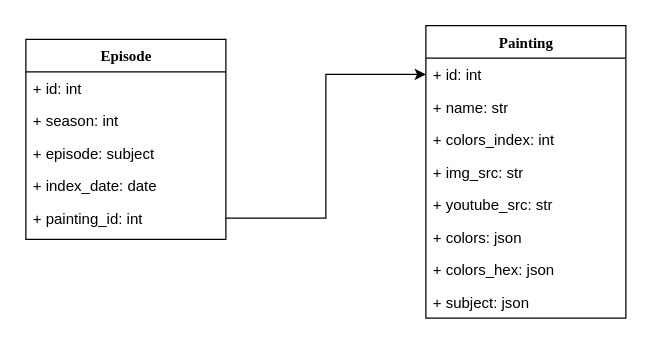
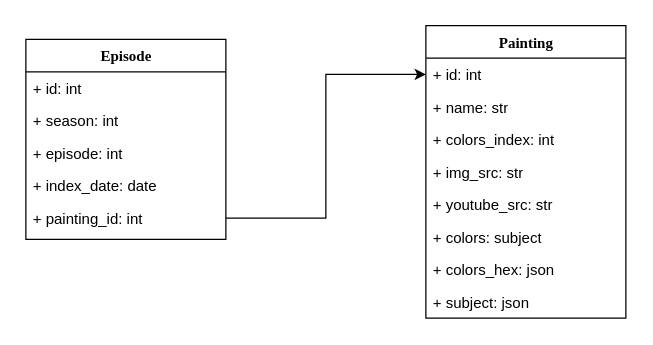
(101, 155) -> (82, 155)
(484, 238) -> (497, 238)
